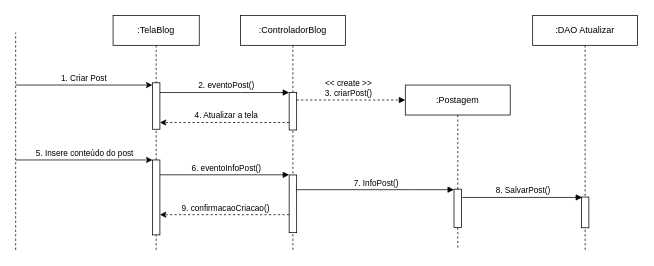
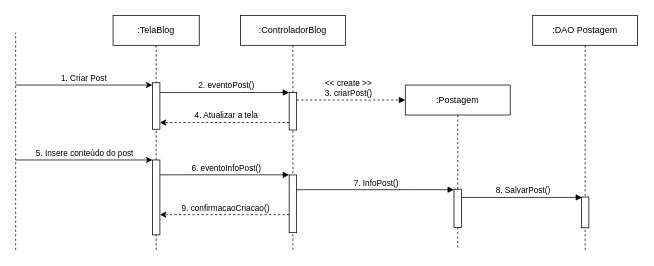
(585, 30) -> (585, 30)
